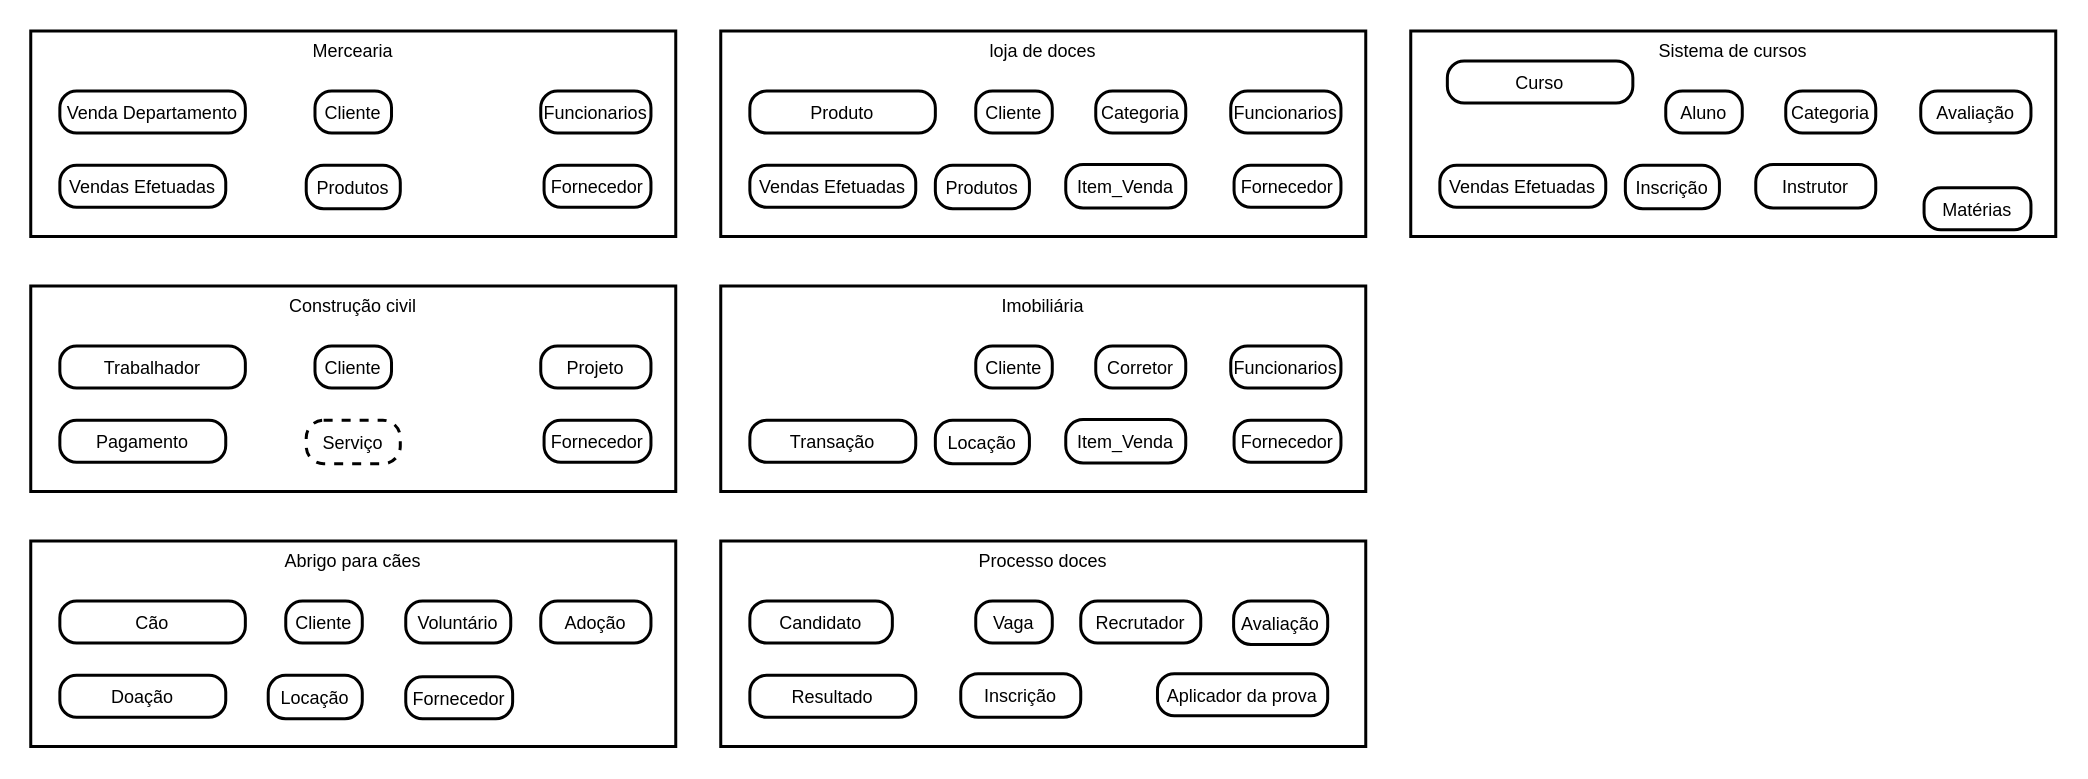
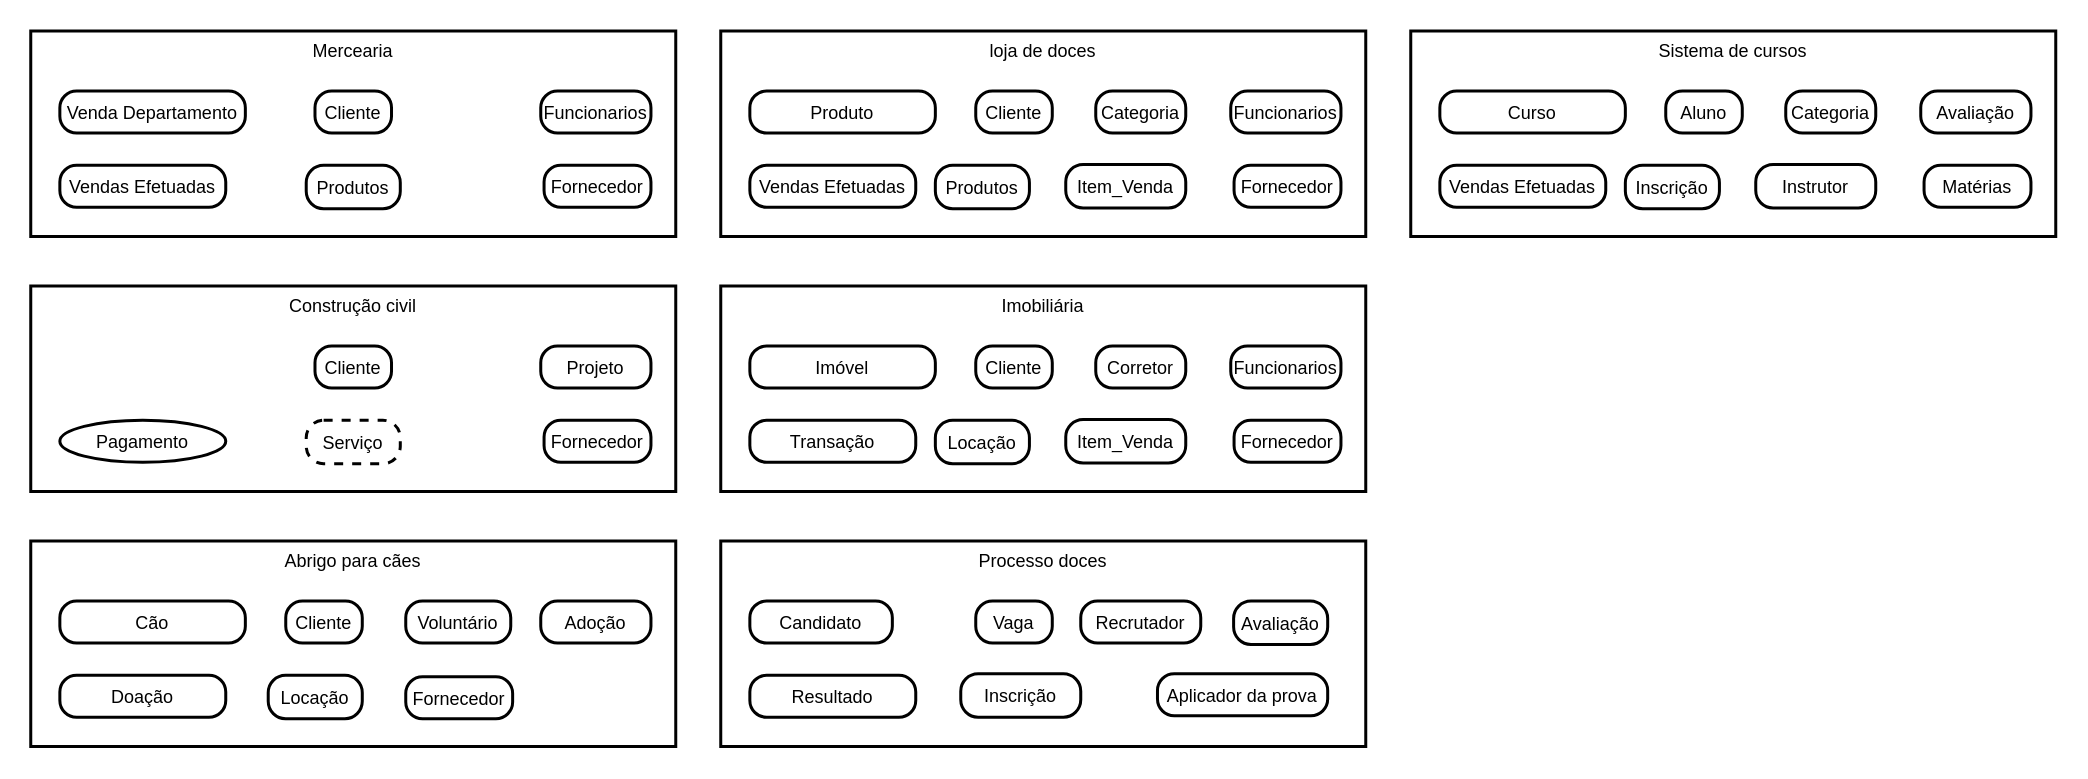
(1540, 82) -> (1533, 112)
(1978, 209) -> (1978, 186)
(153, 367) -> none
none -> (843, 367)
(143, 441) -> (143, 441)
